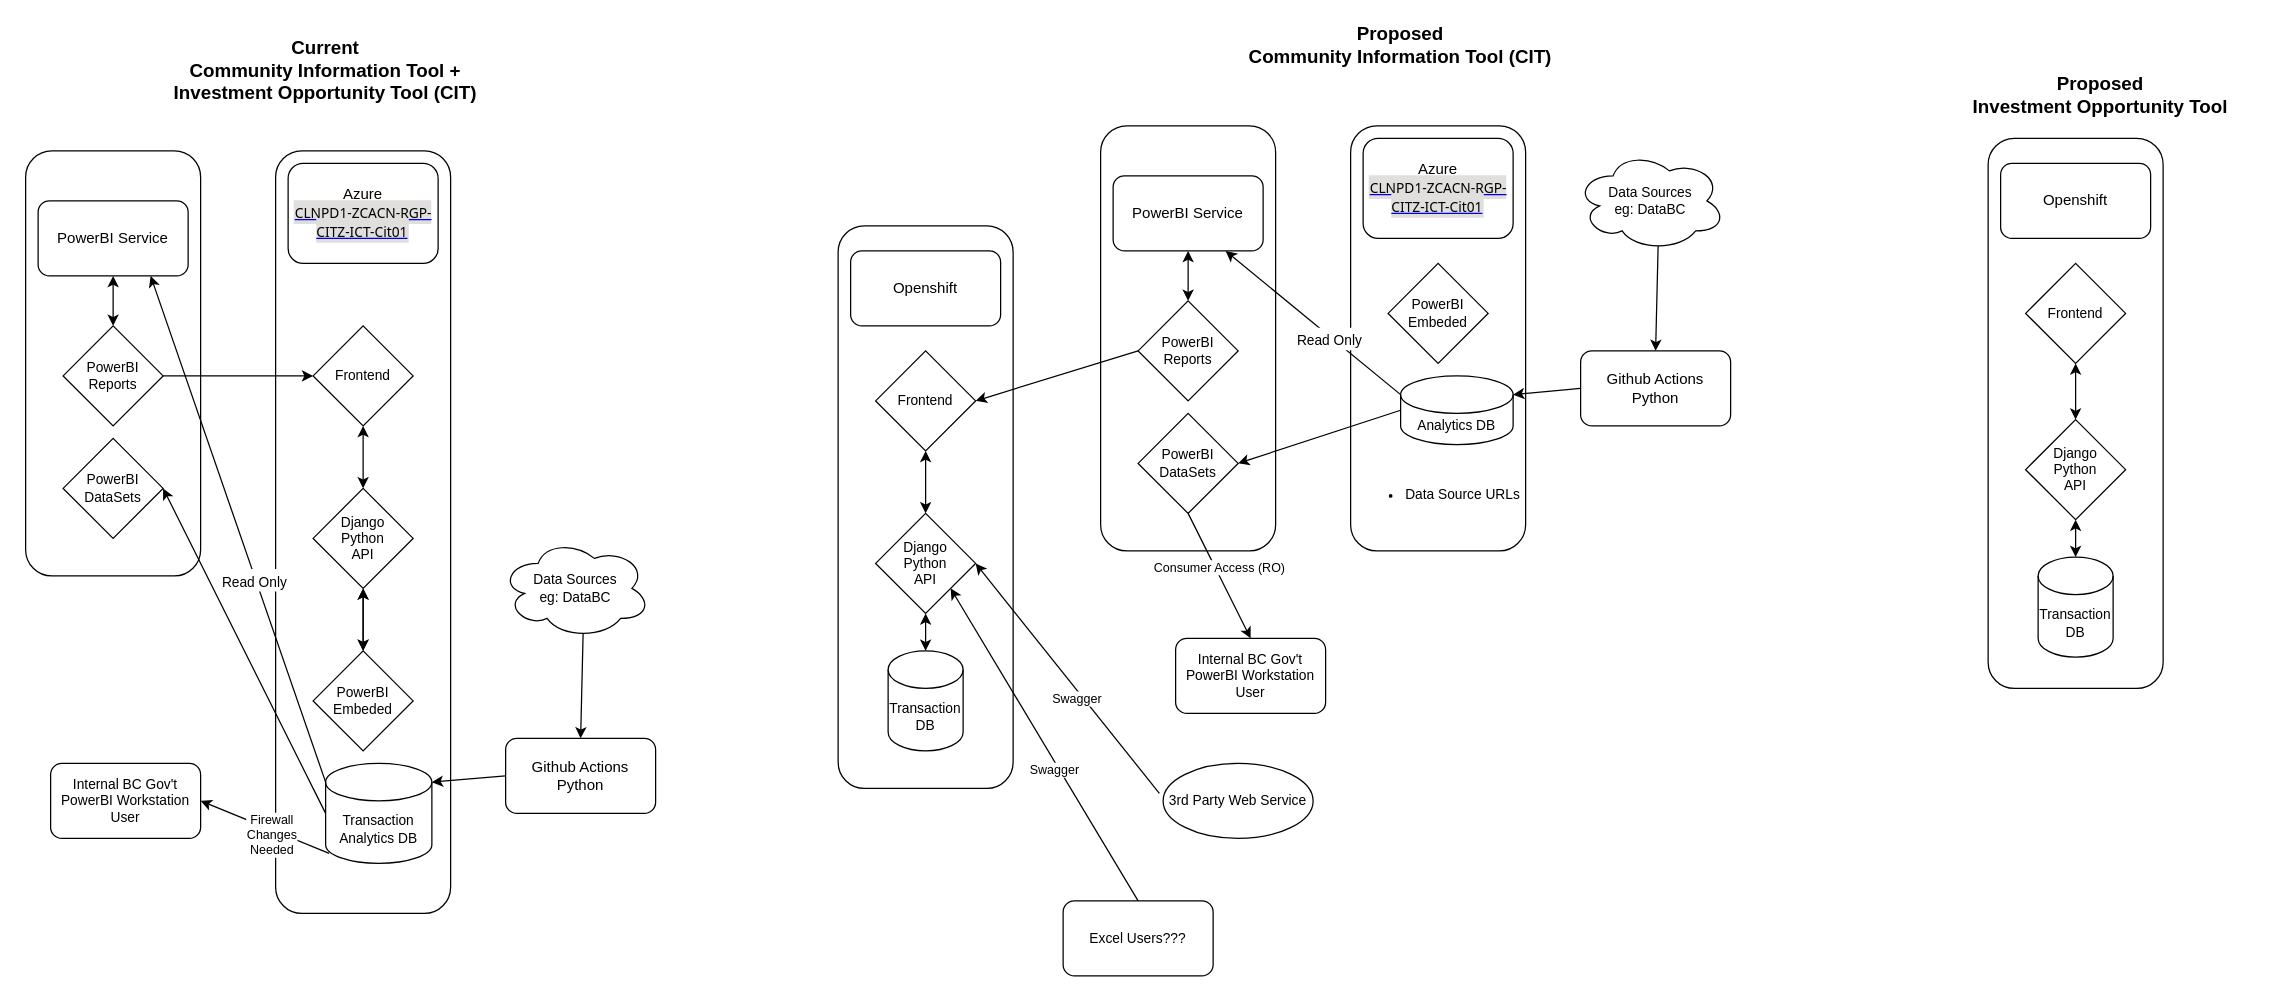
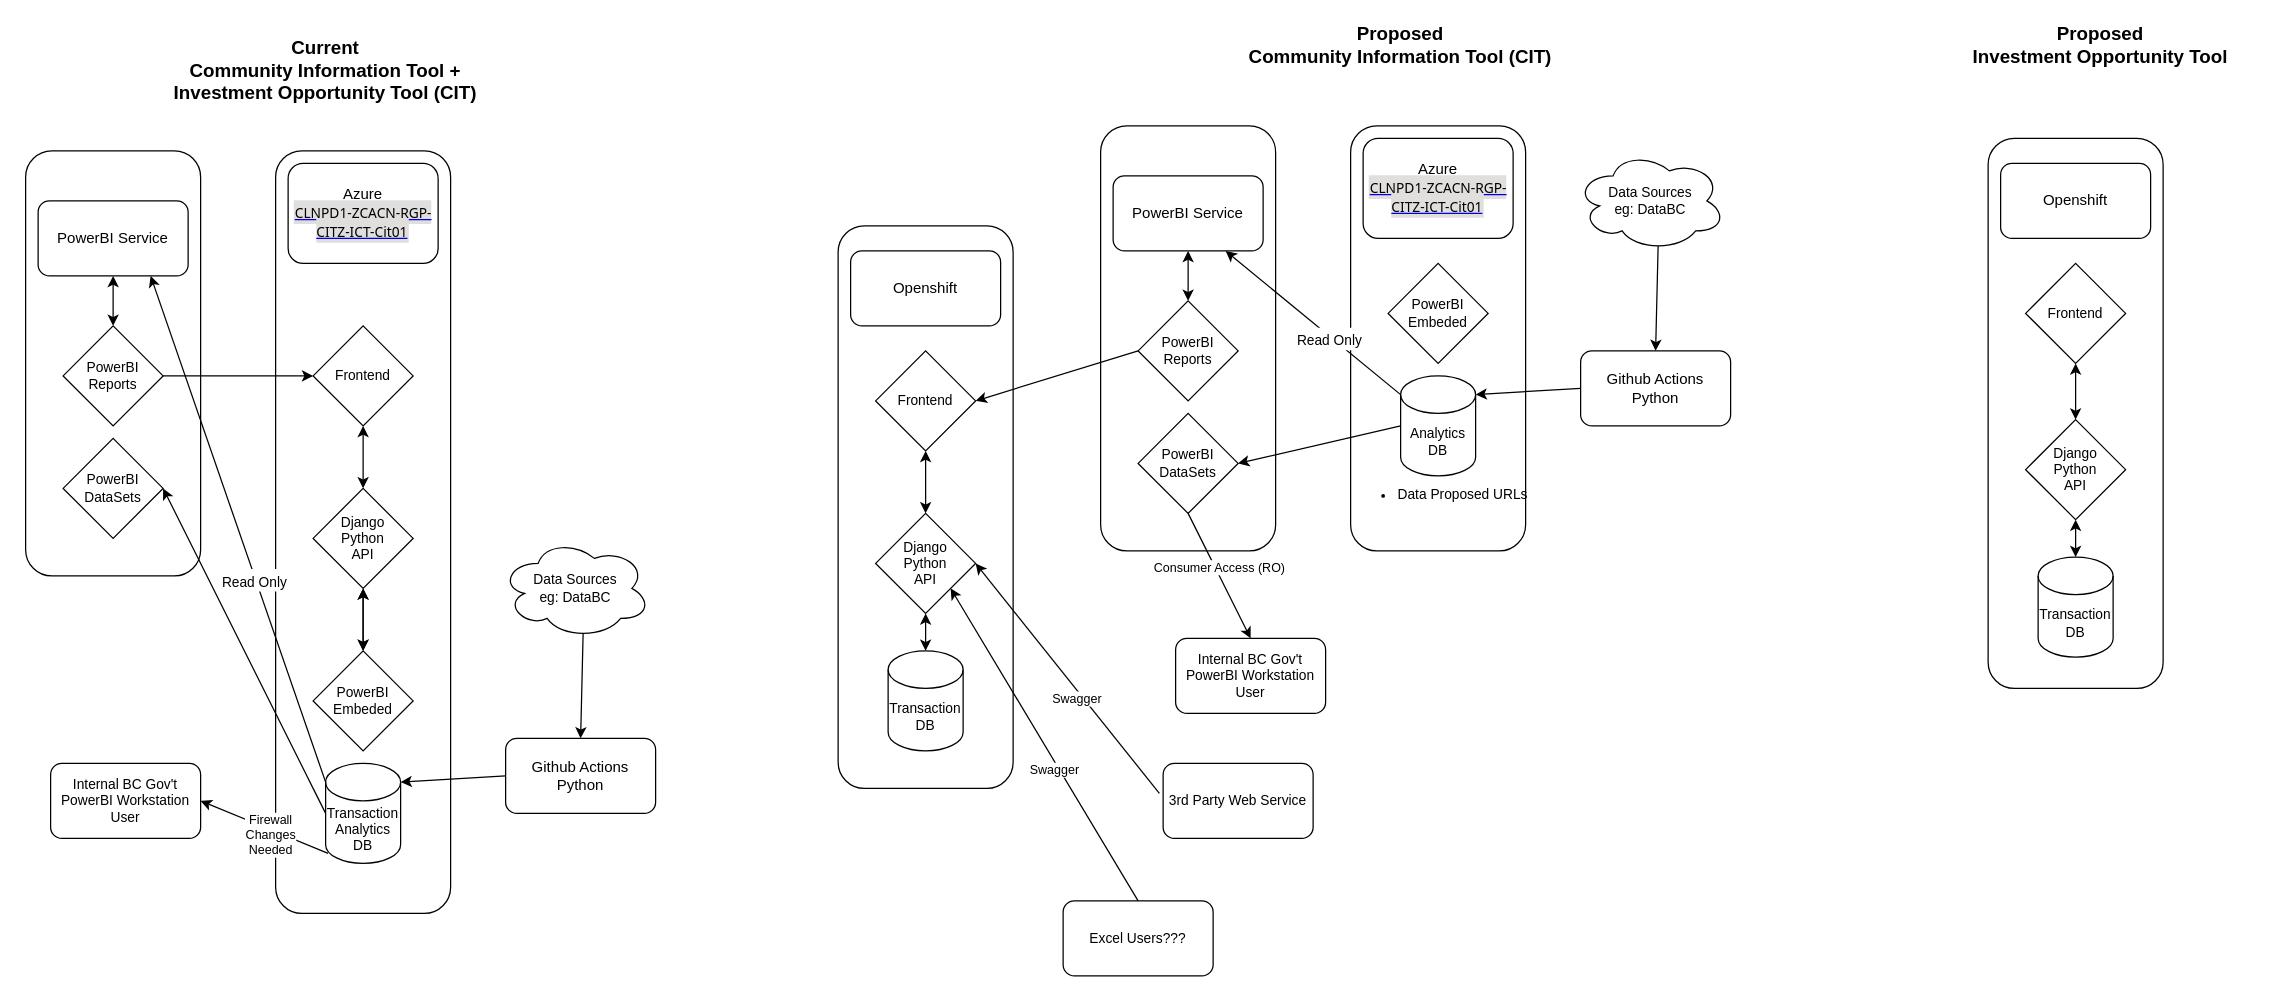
(2101, 94) -> (2101, 44)
(1457, 410) -> (1438, 426)
(1438, 494) -> (1438, 494)
(1238, 801) -> (1238, 801)
(379, 813) -> (363, 813)
